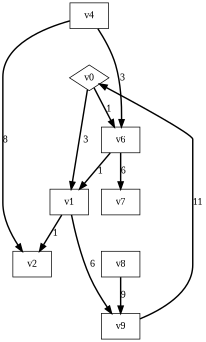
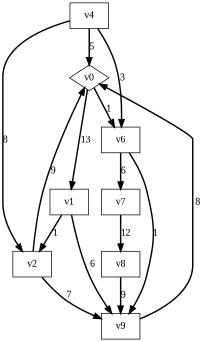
none -> (89, 43)
(86, 140) -> (86, 140)
(97, 168) -> (153, 229)
none -> (49, 170)
(198, 202) -> (198, 202)
none -> (121, 230)
none -> (66, 300)
